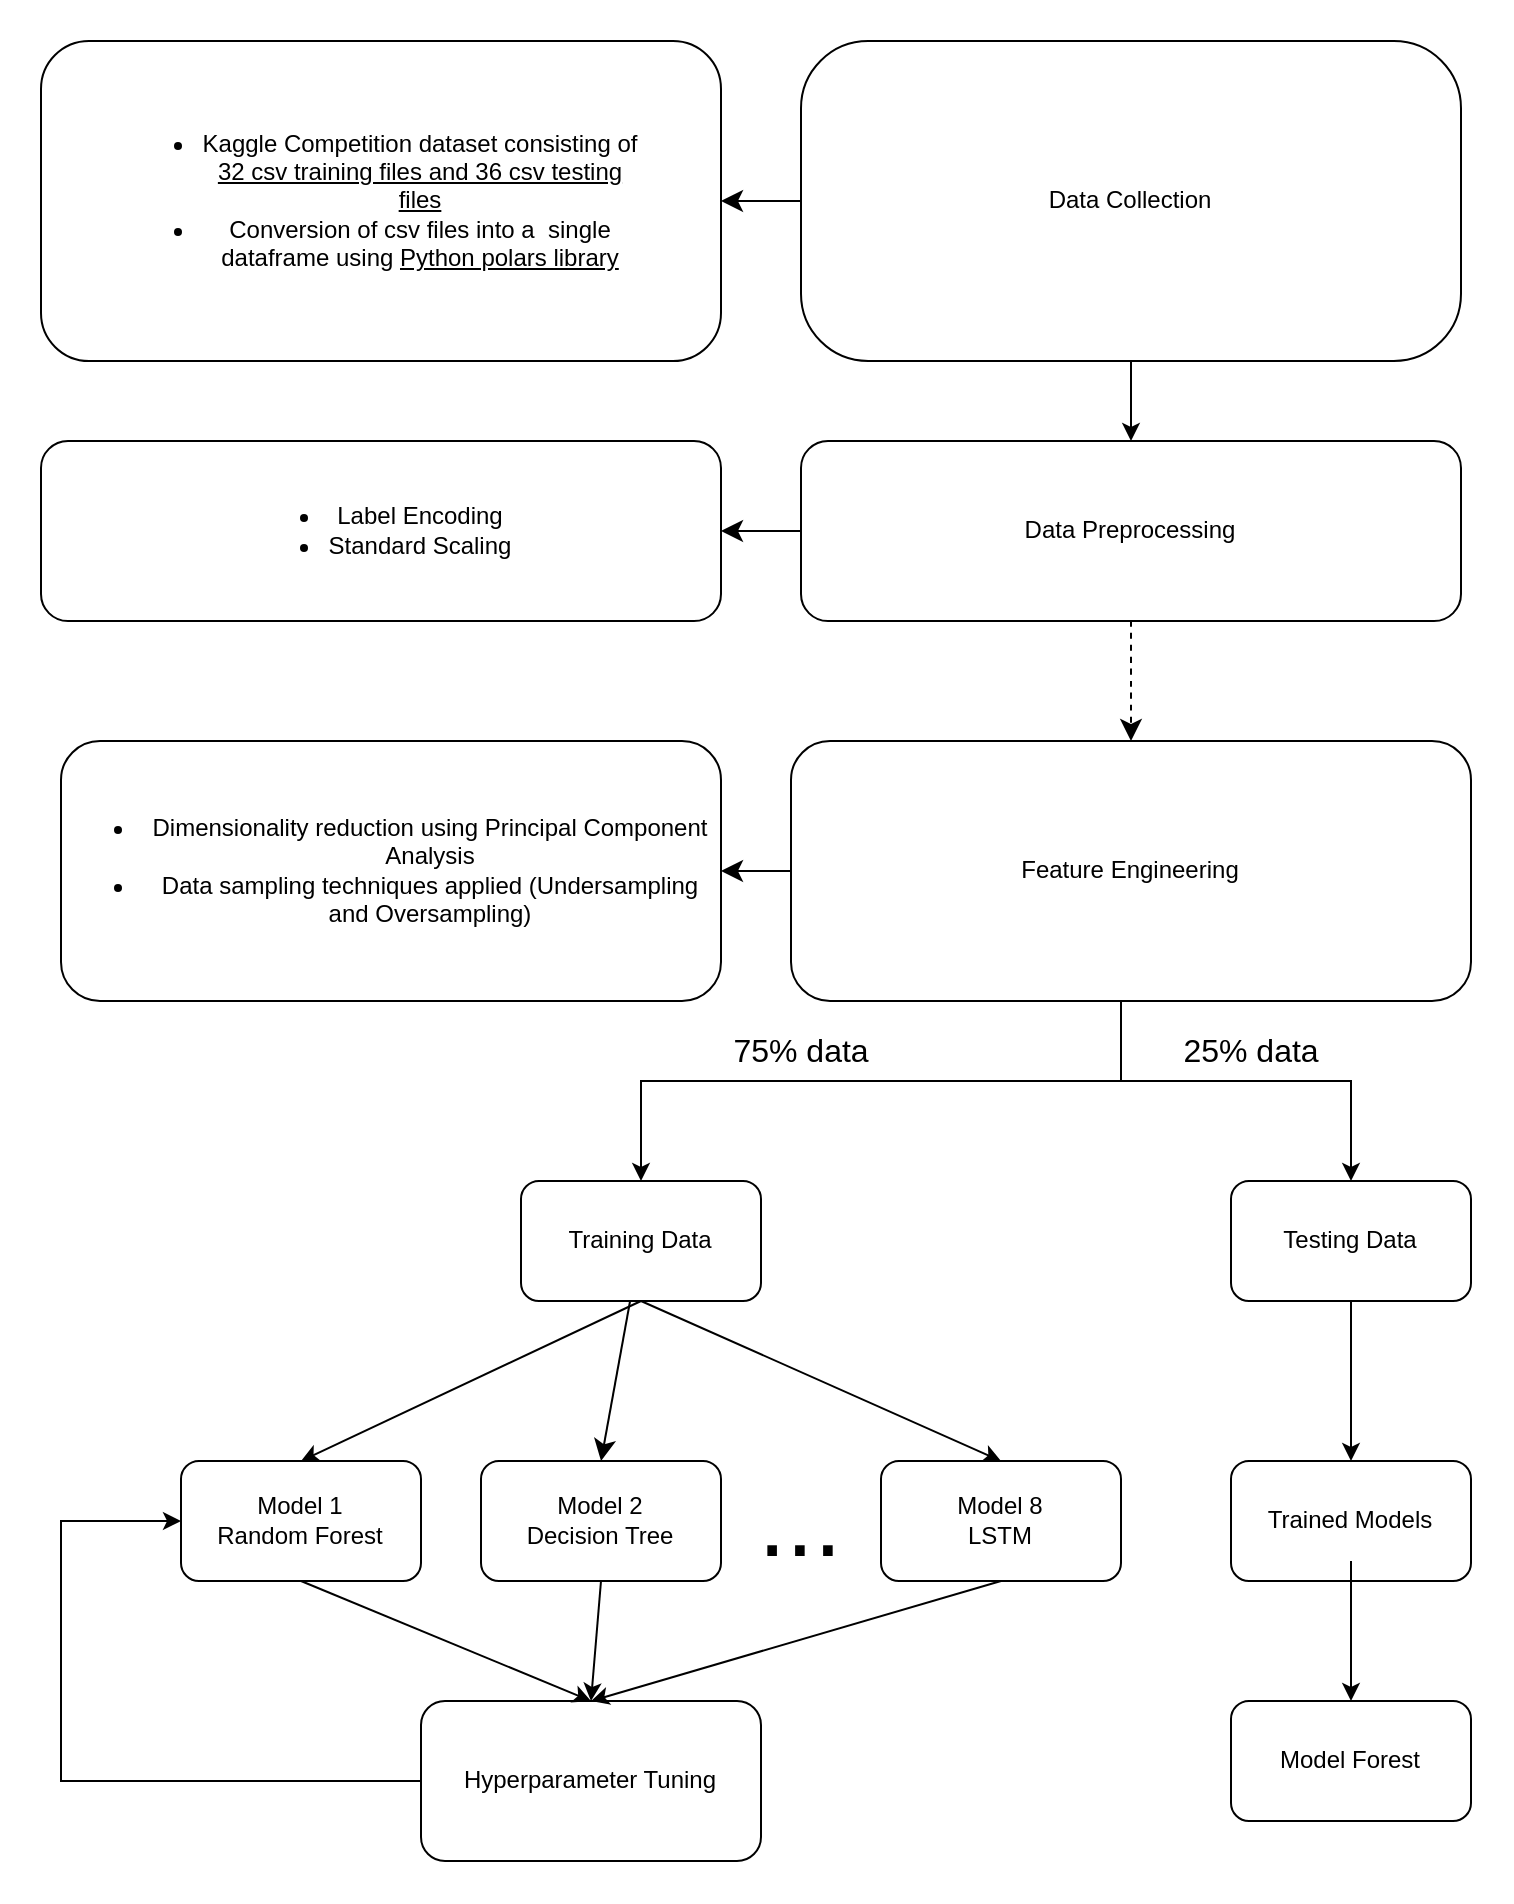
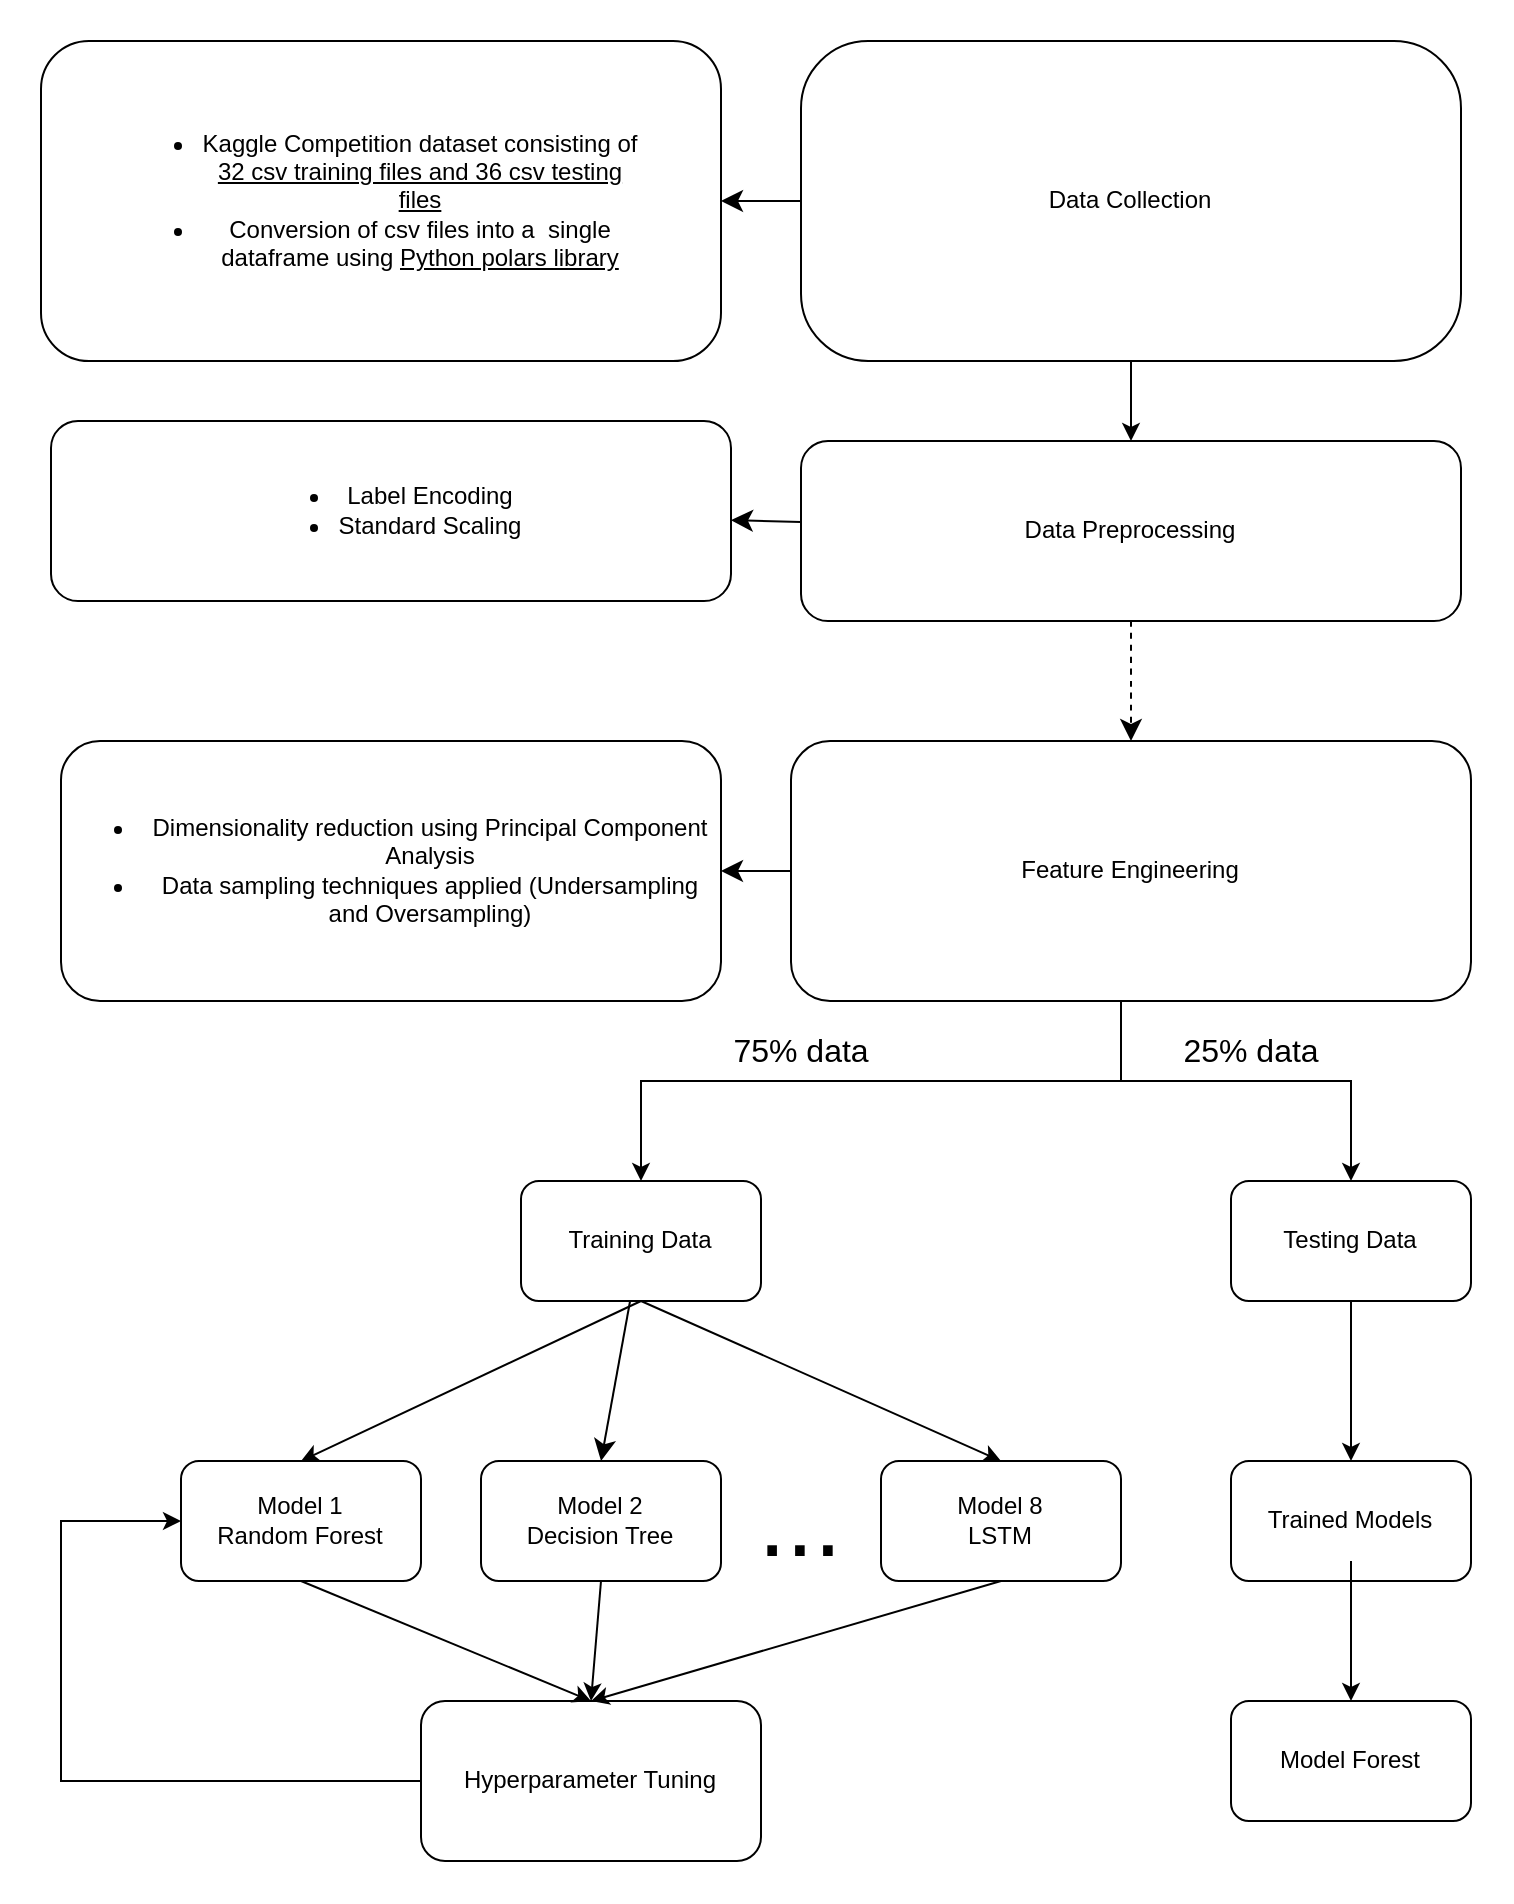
(381, 531) -> (391, 511)
